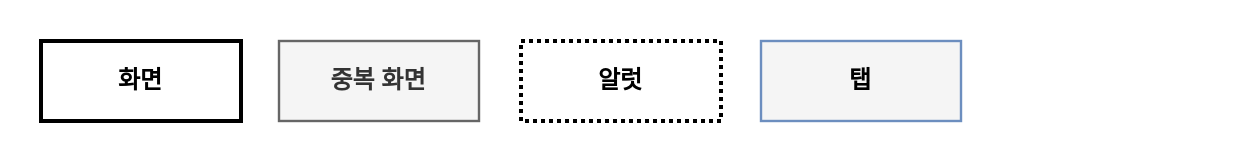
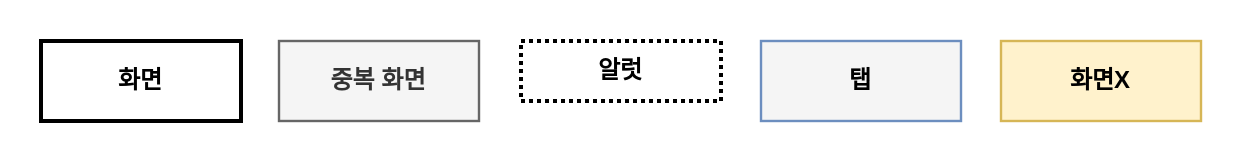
(621, 81) -> (621, 71)
none -> (1101, 81)
